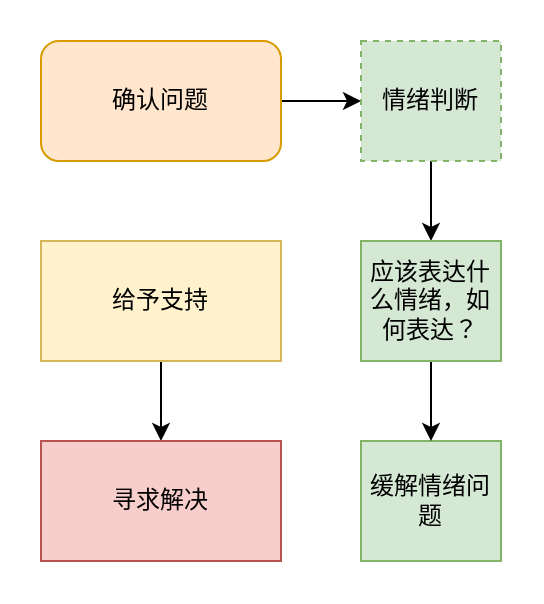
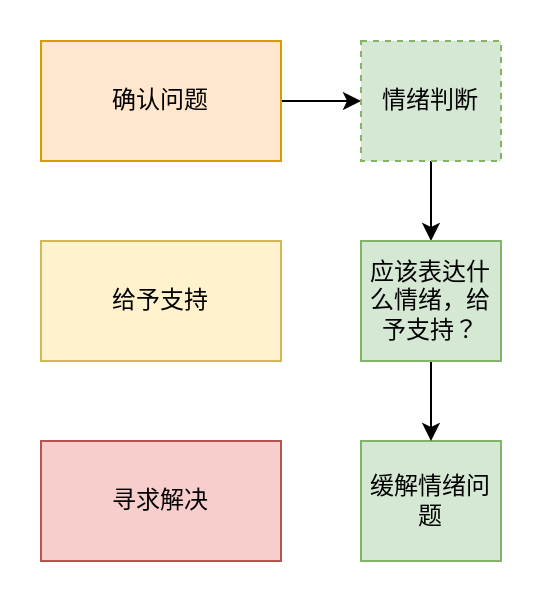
(161, 101) -> (161, 101)
(431, 301) -> (431, 301)
(161, 394) -> none
